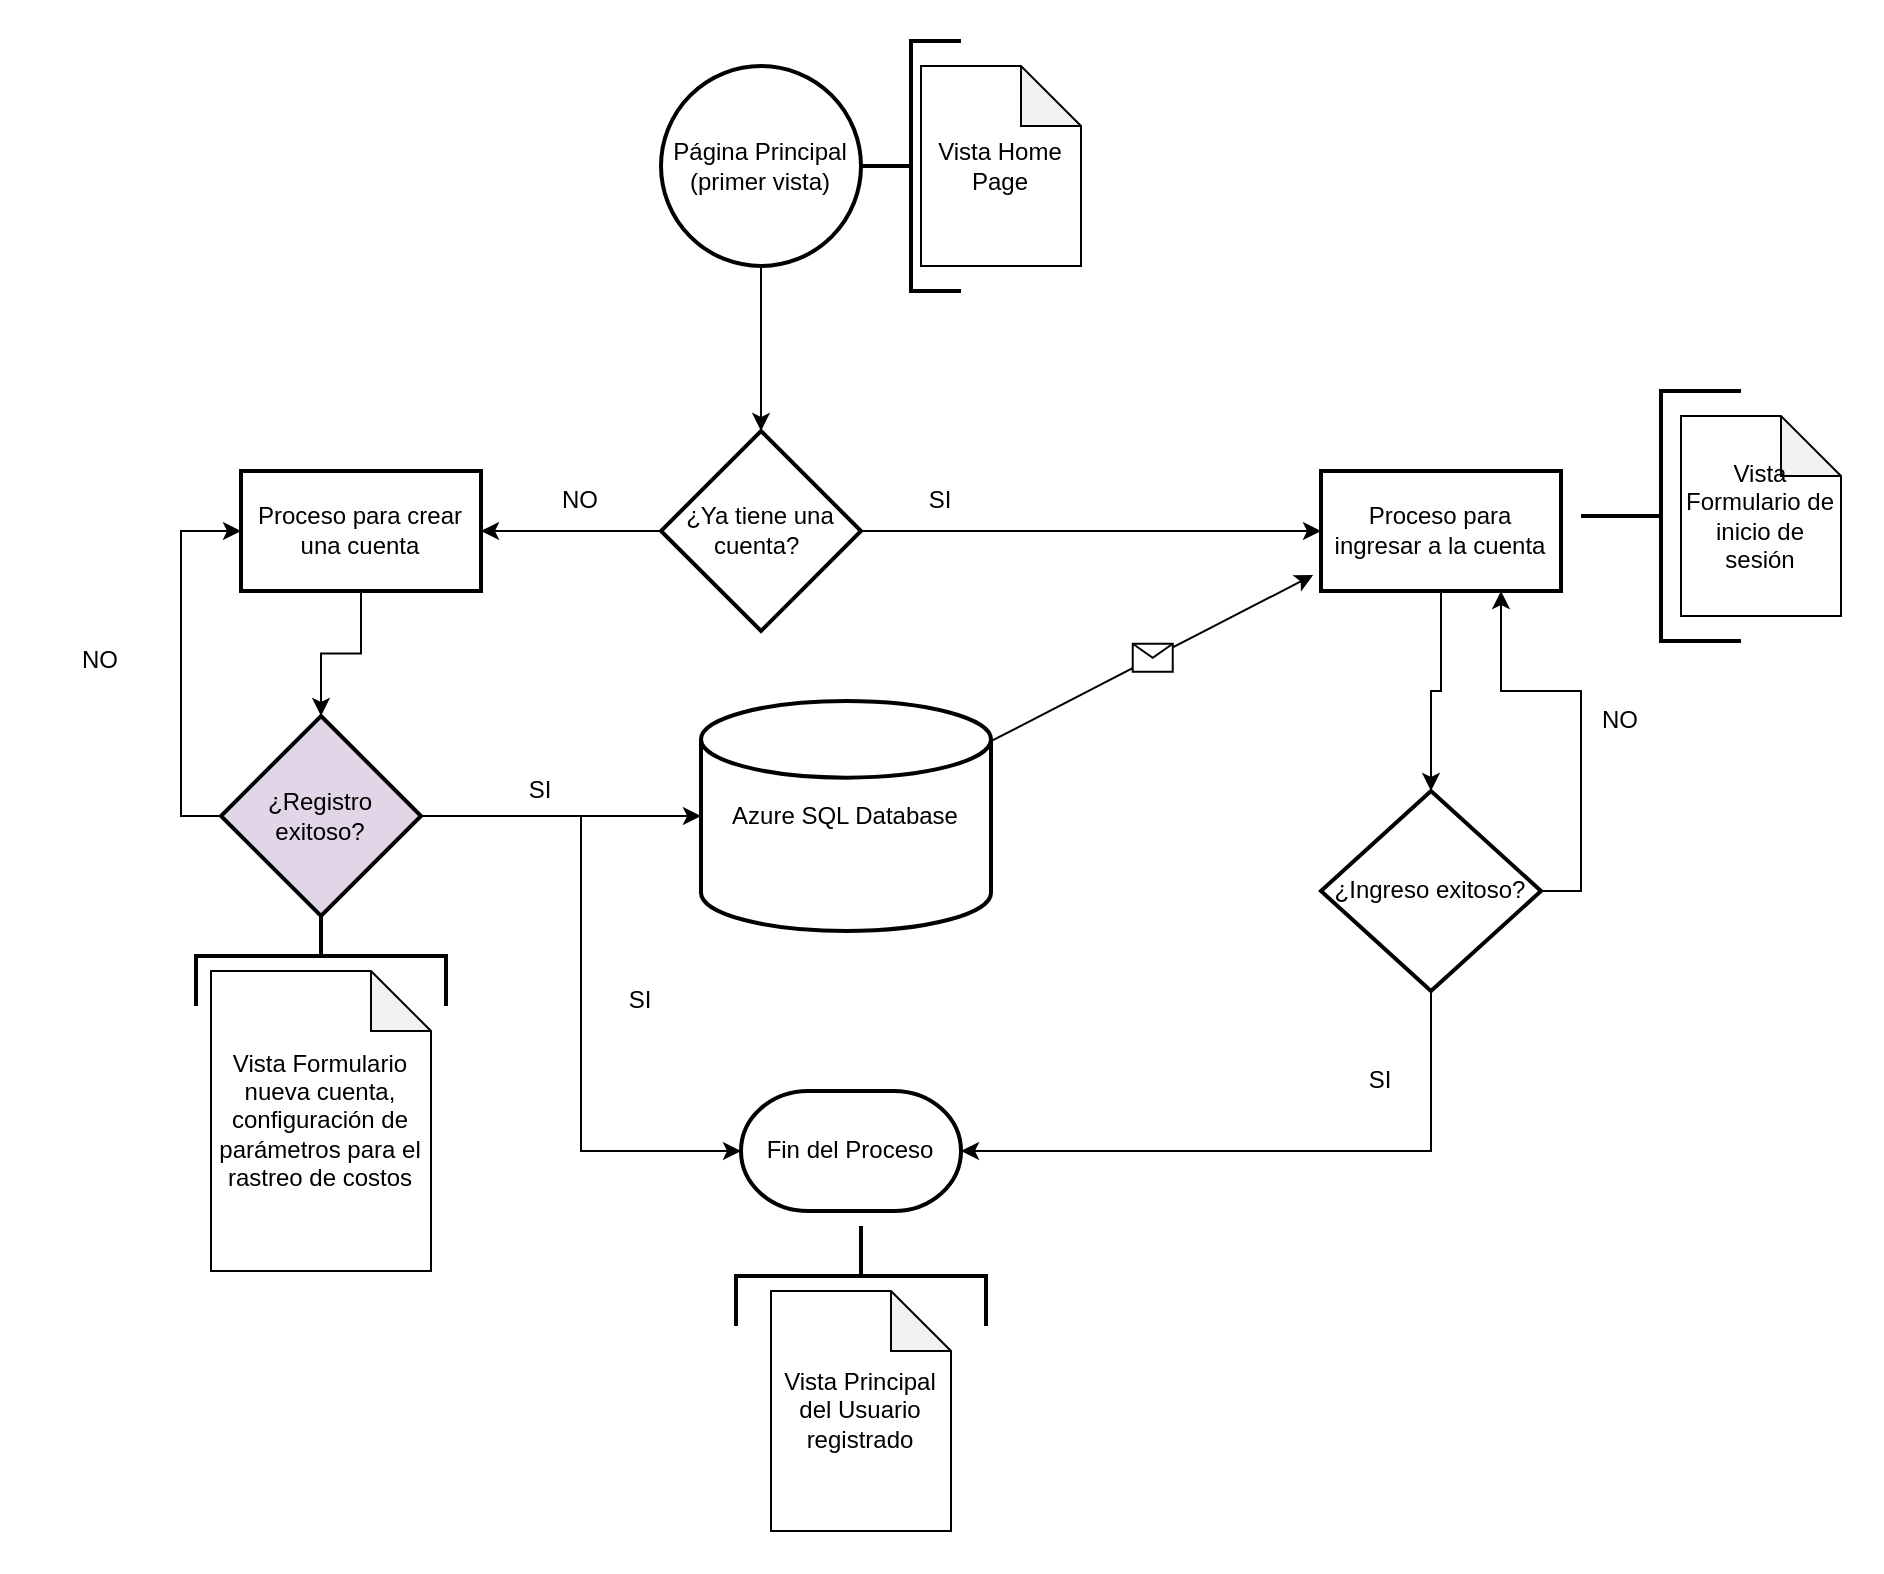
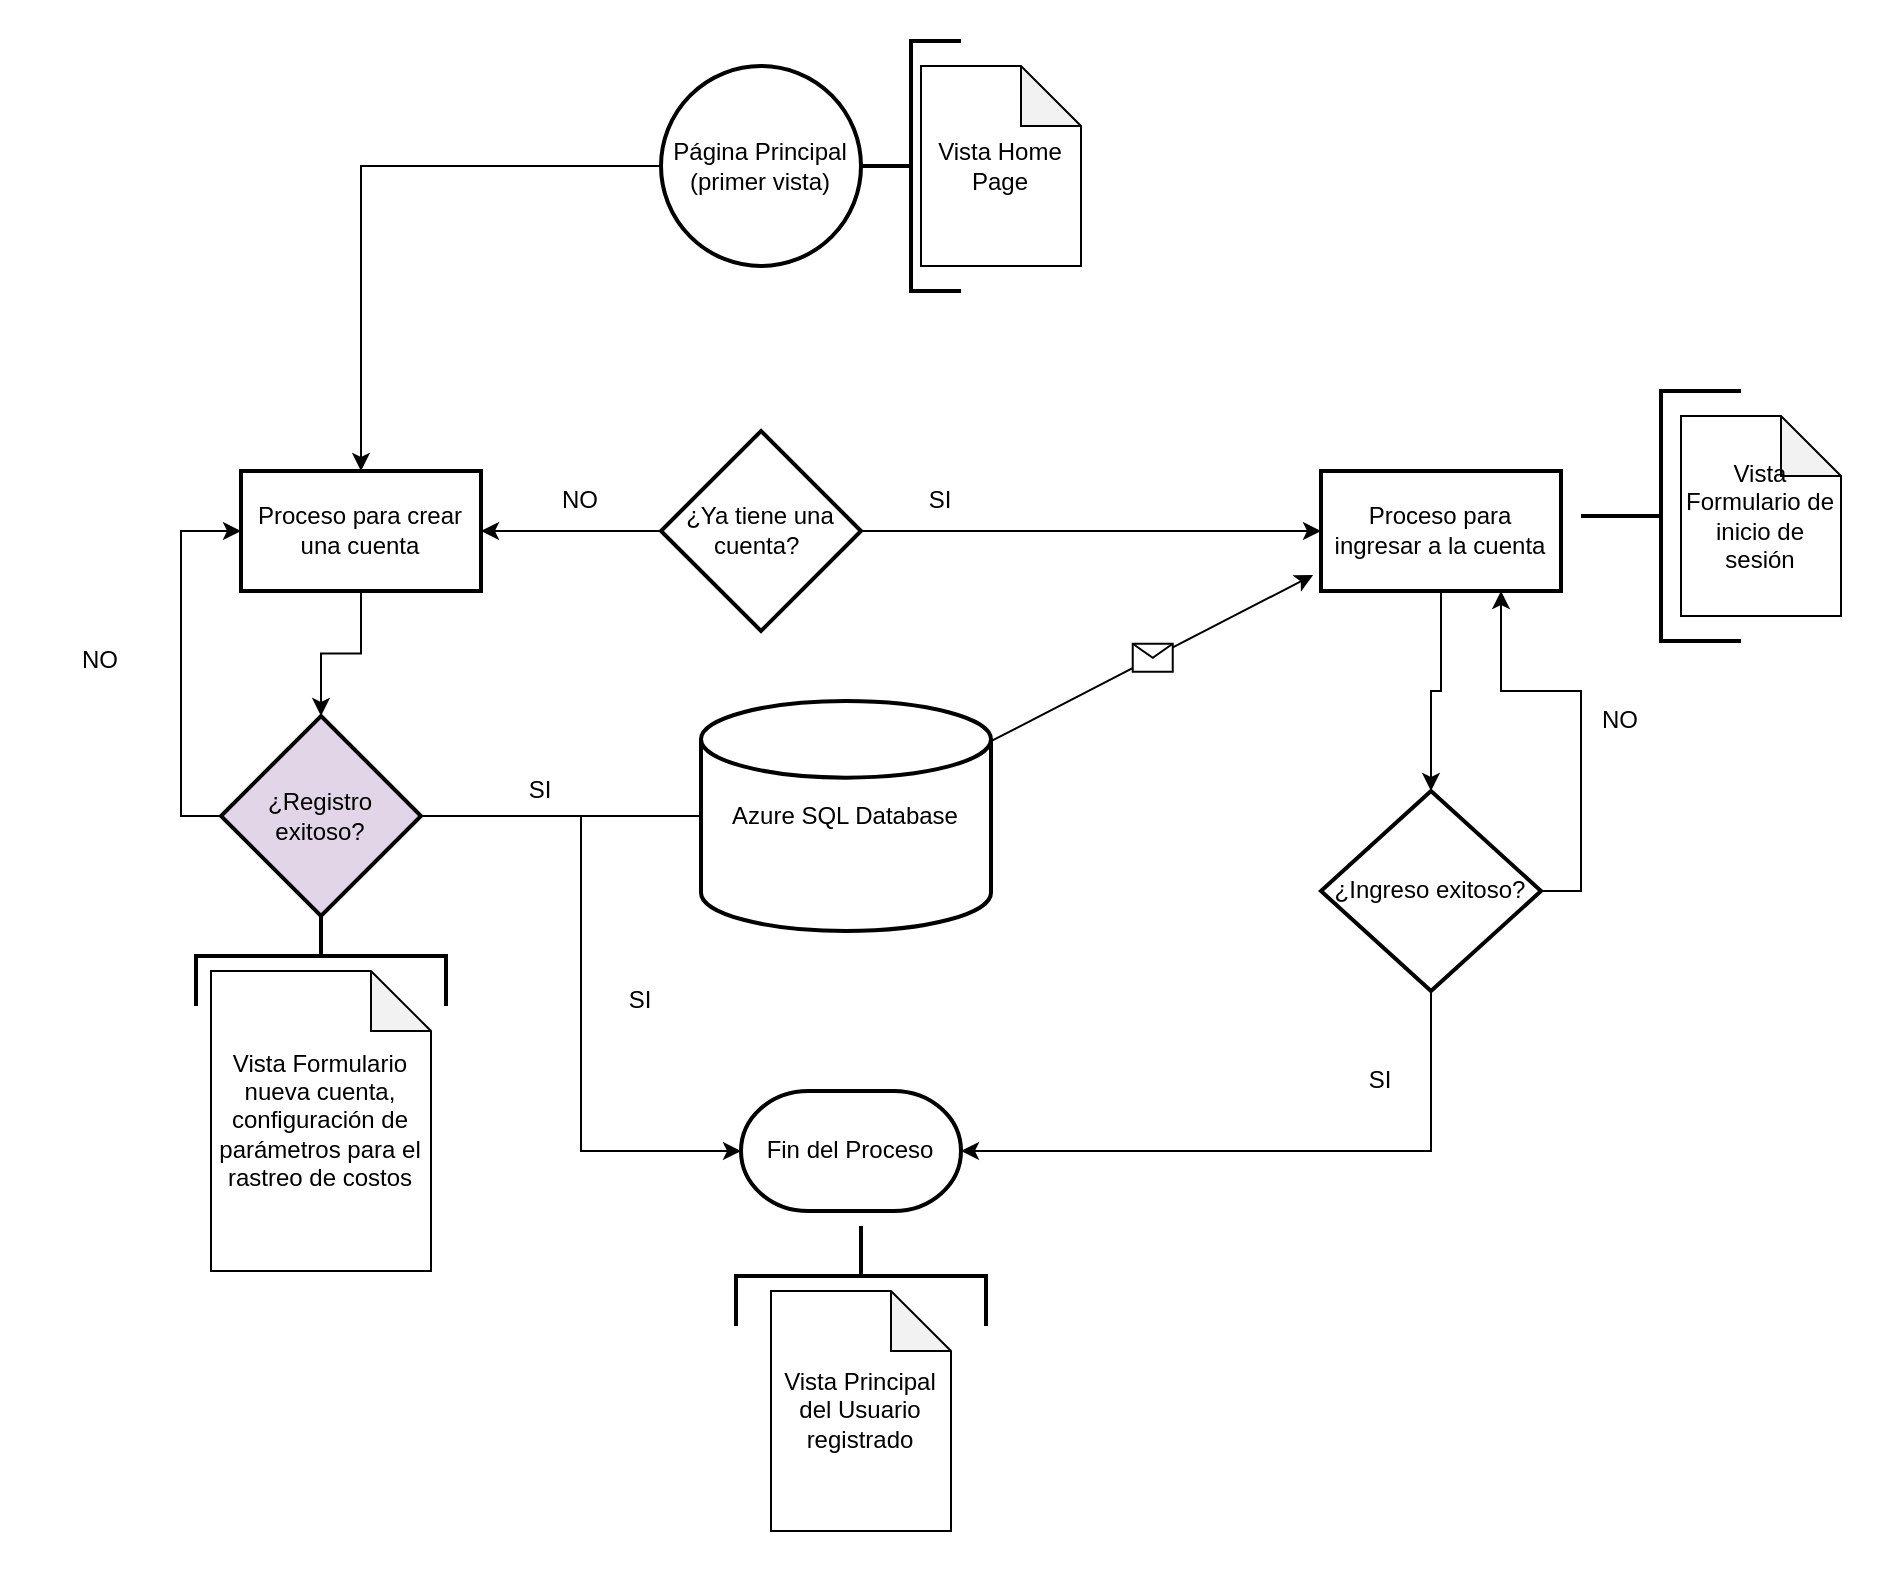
(761, 342) -> (365, 166)
(686, 816) -> (691, 816)
